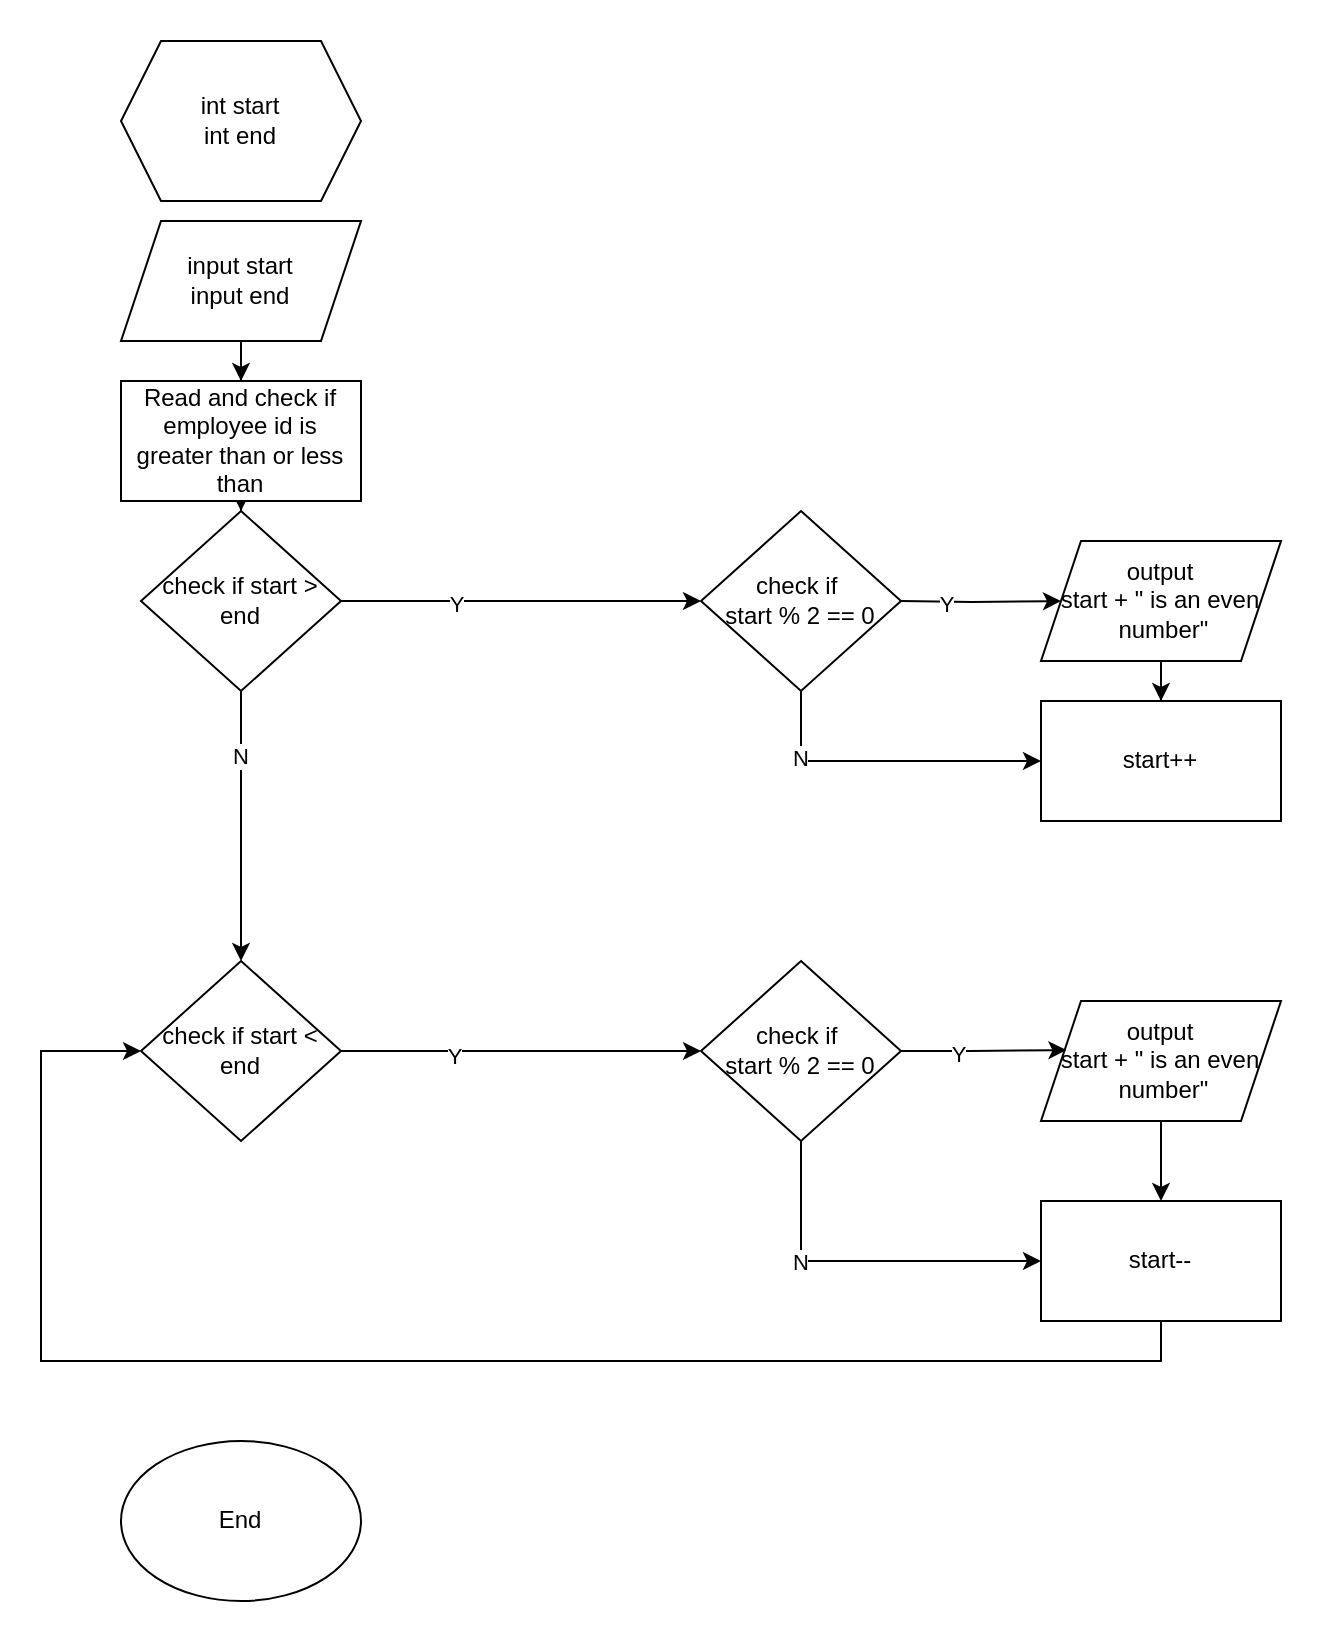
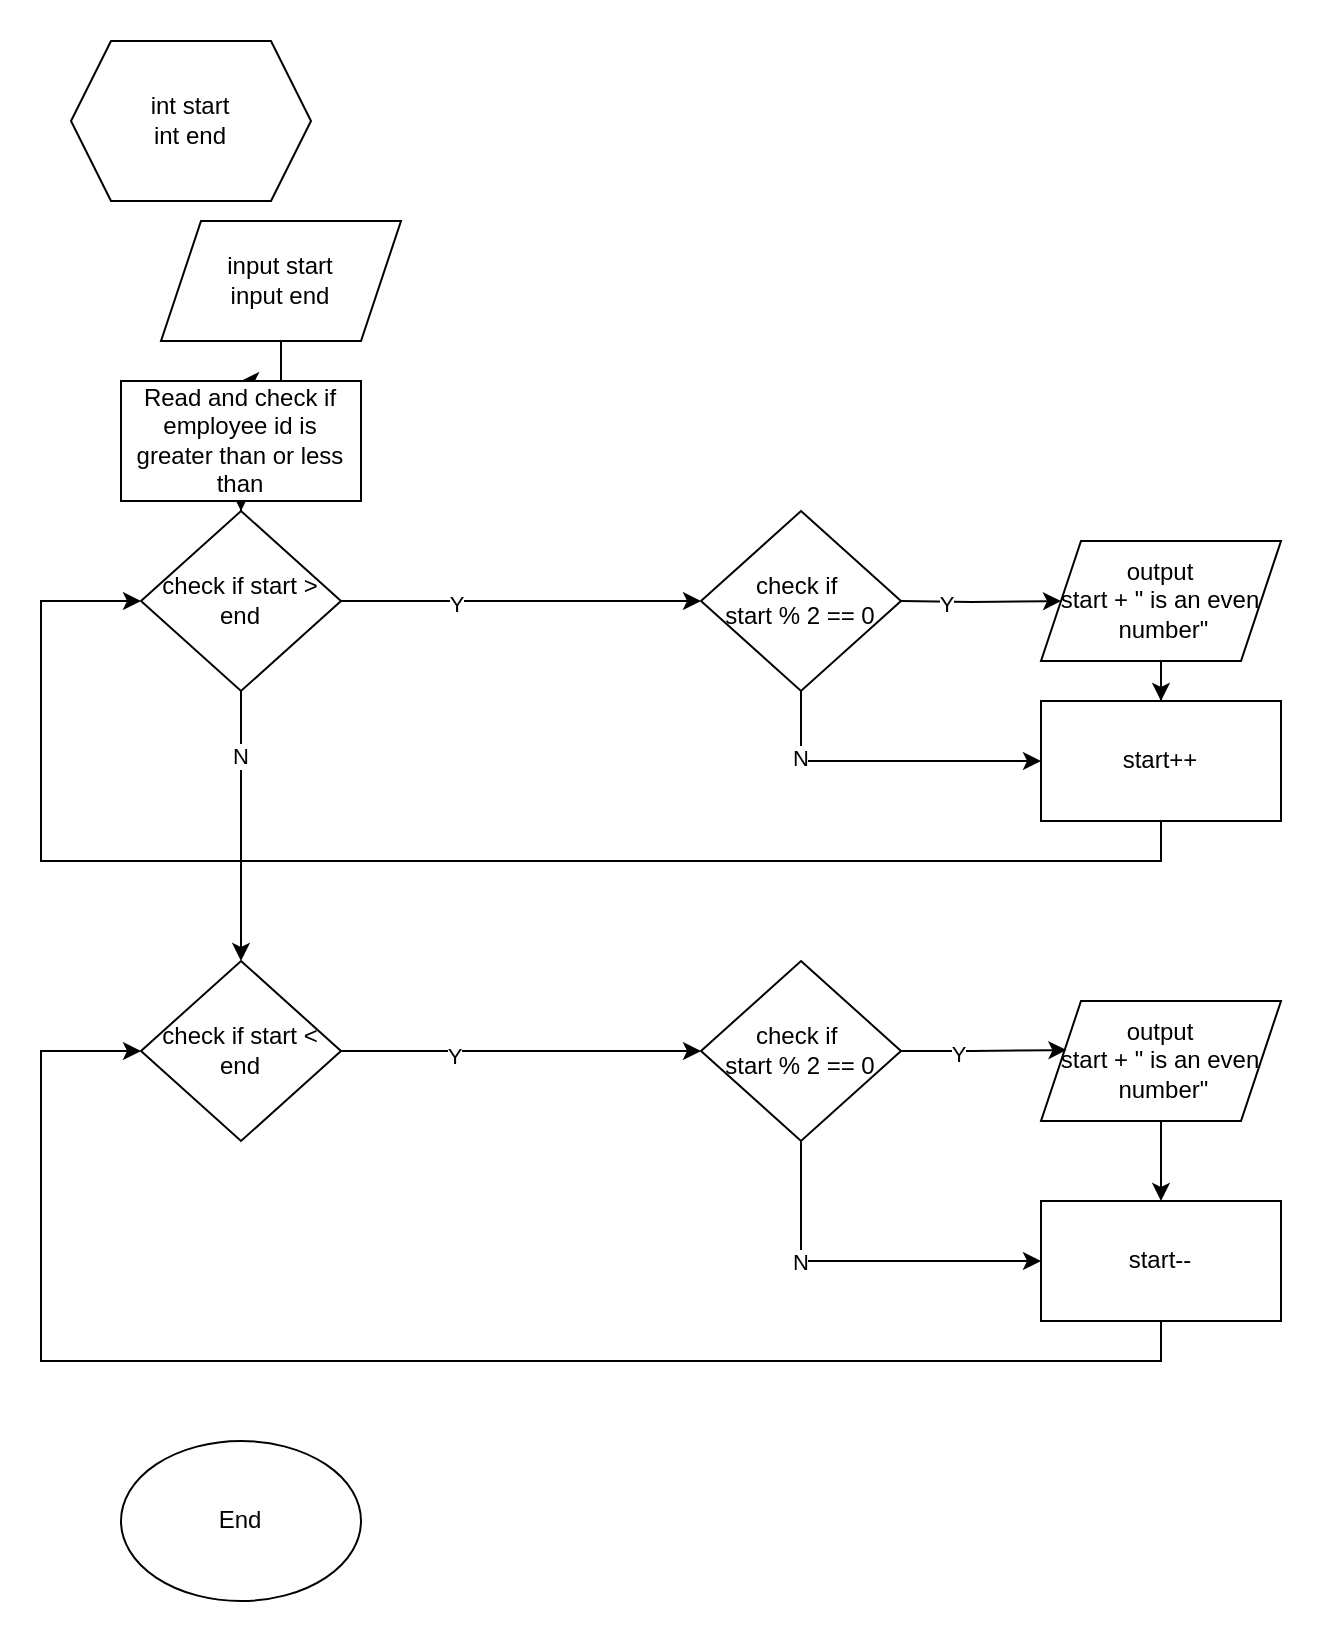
(241, 121) -> (191, 121)
(241, 281) -> (281, 281)
none -> (448, 861)
